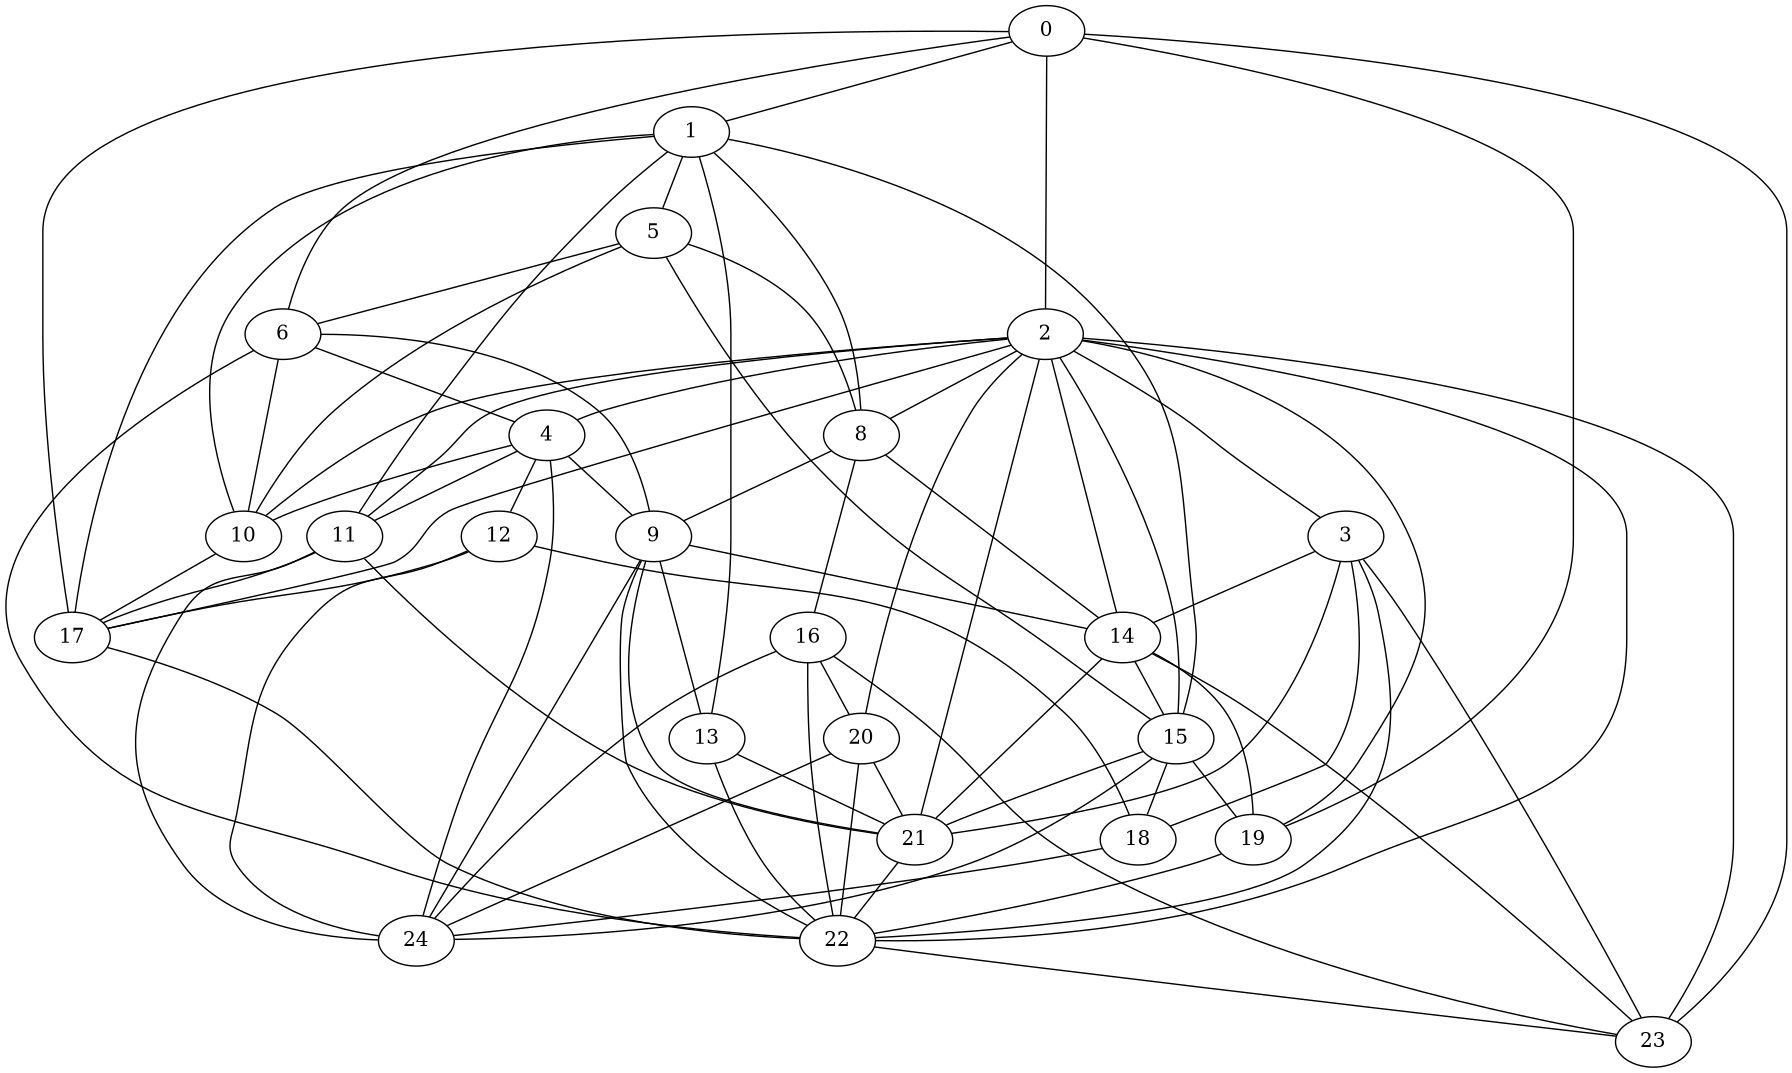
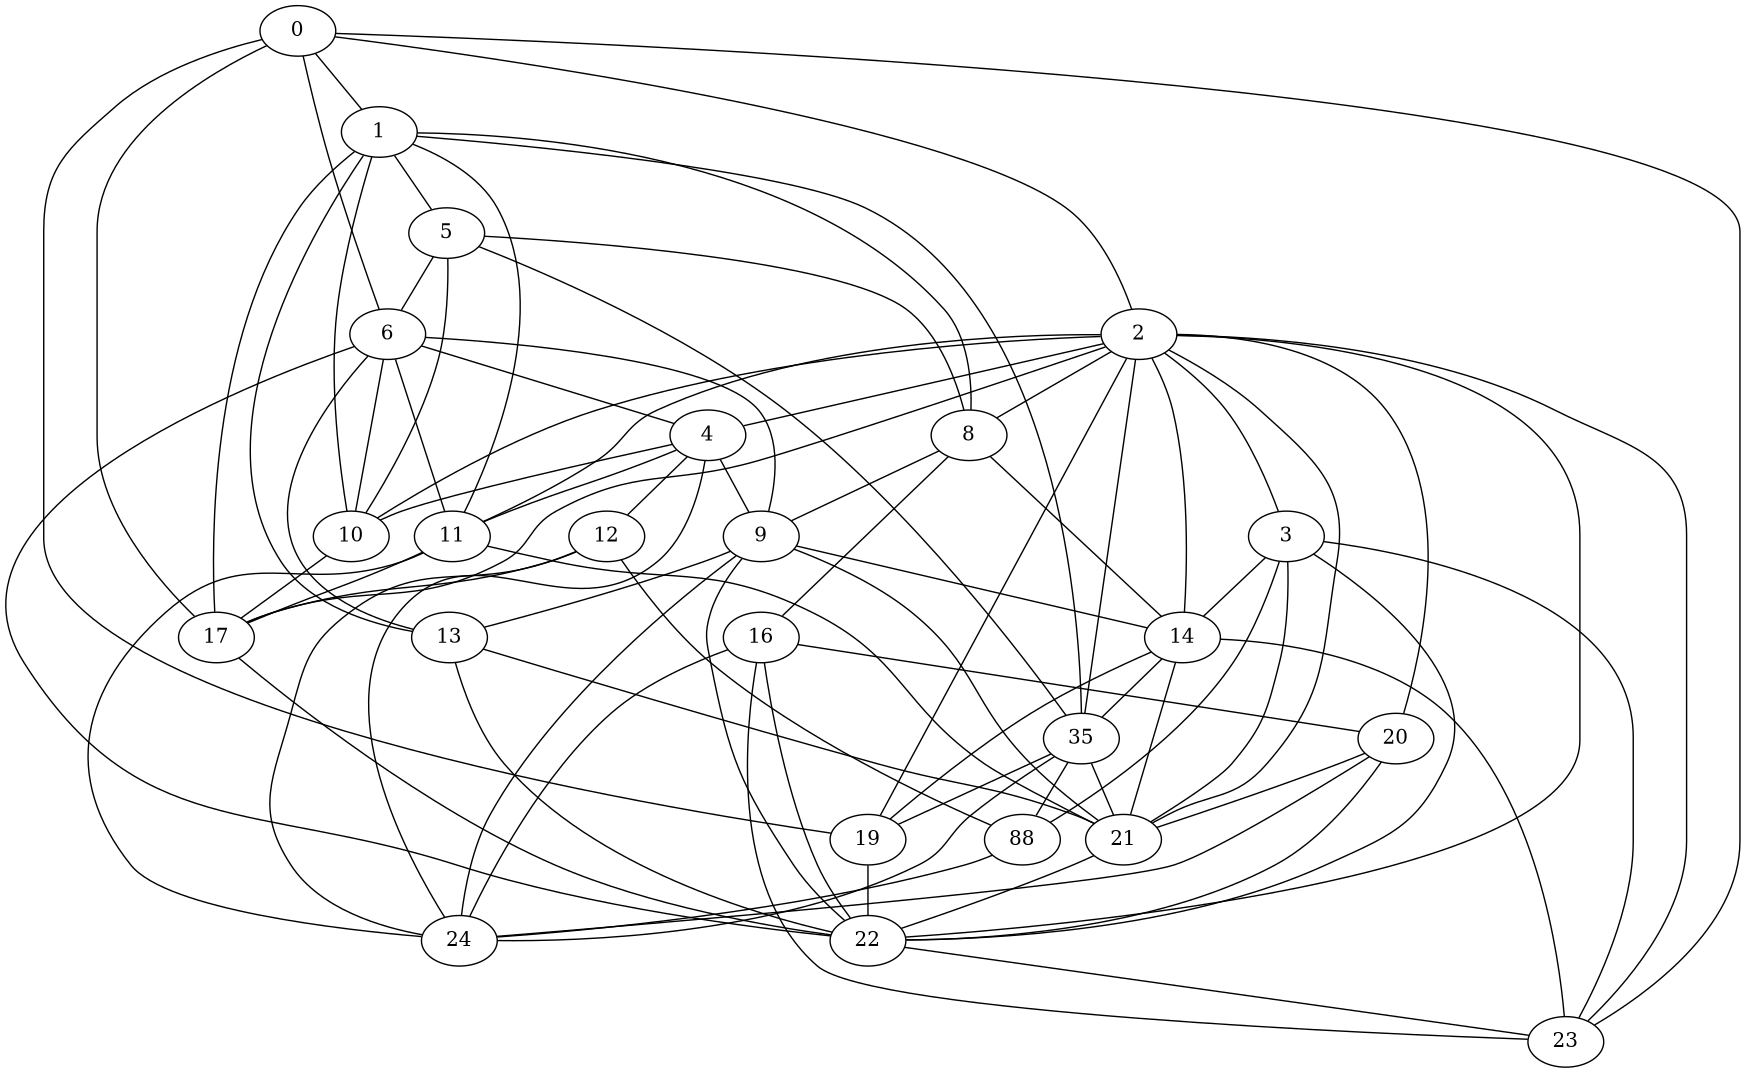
none -> (420, 435)
none -> (288, 516)
(1176, 739) -> (1081, 739)
(1138, 840) -> (1022, 840)
